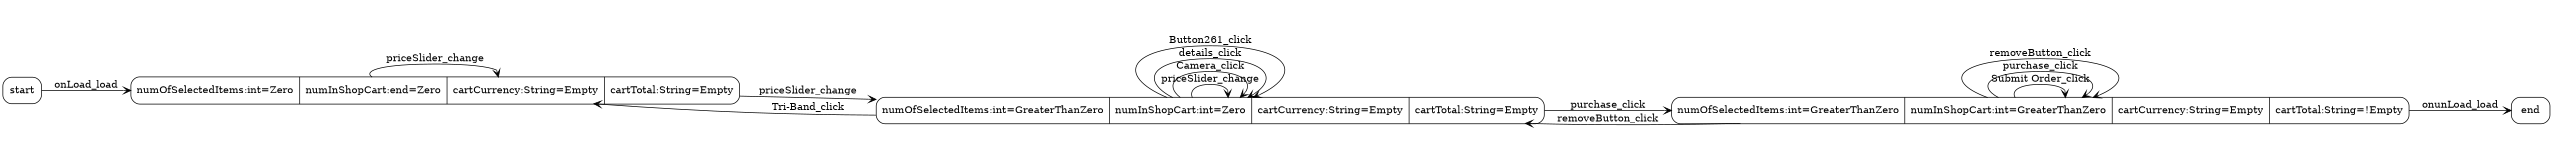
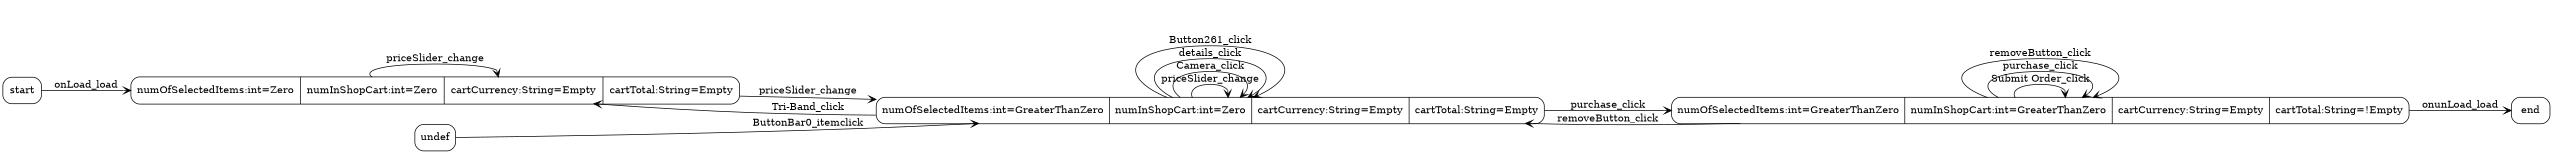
(373, 90) -> (372, 90)
none -> (435, 138)
